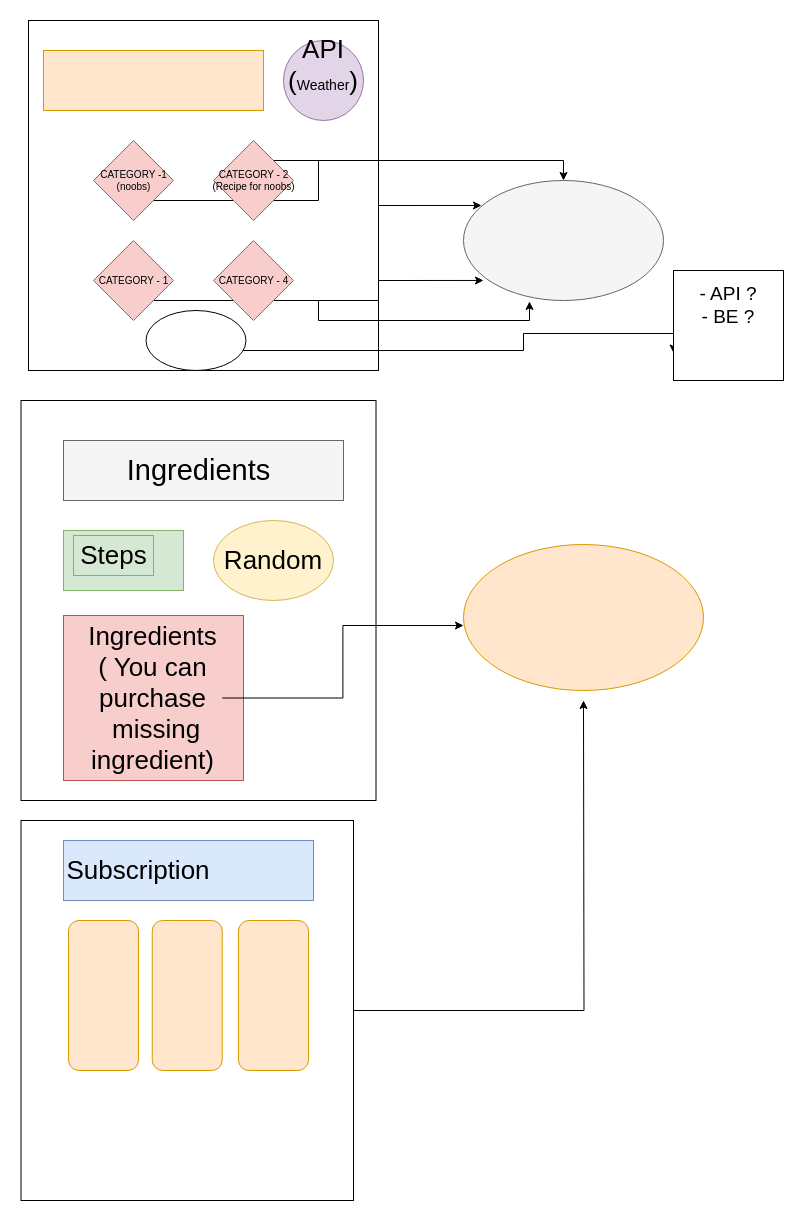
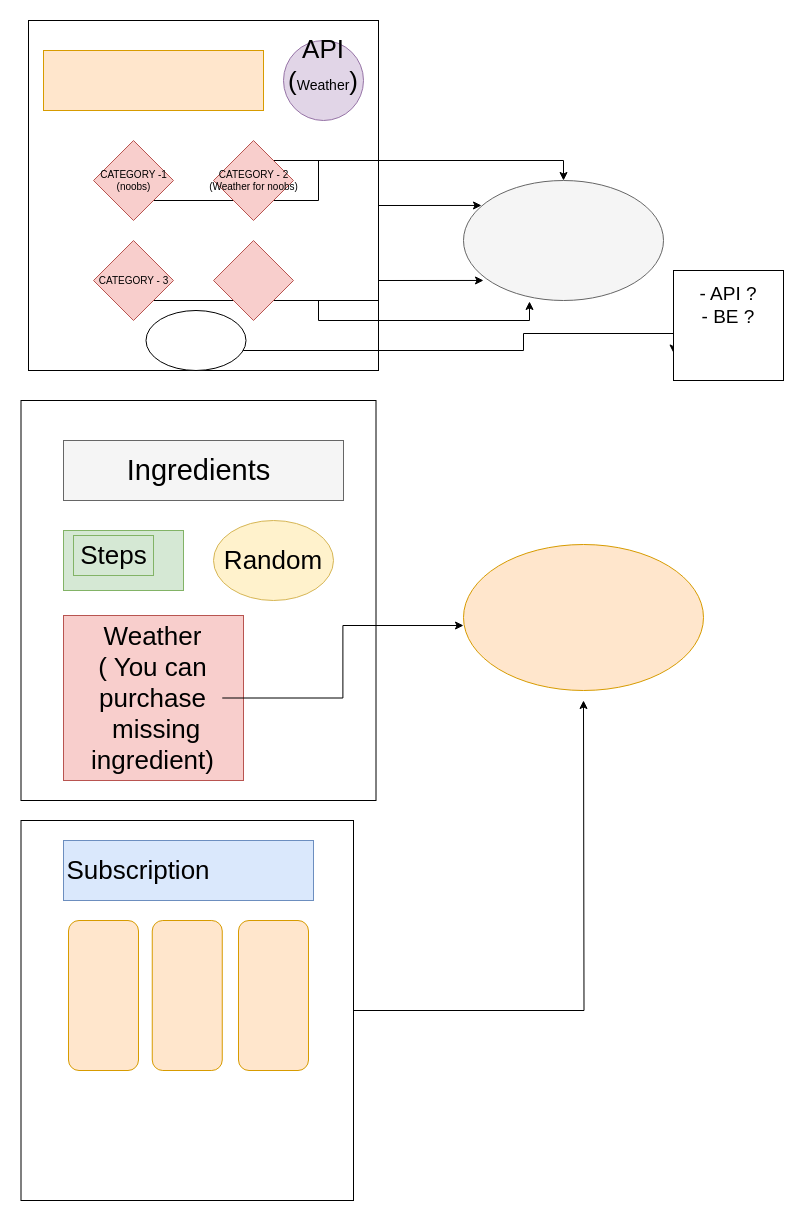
(254, 181) -> (254, 181)
(134, 281) -> (134, 281)
(254, 281) -> none
(153, 699) -> (153, 699)
